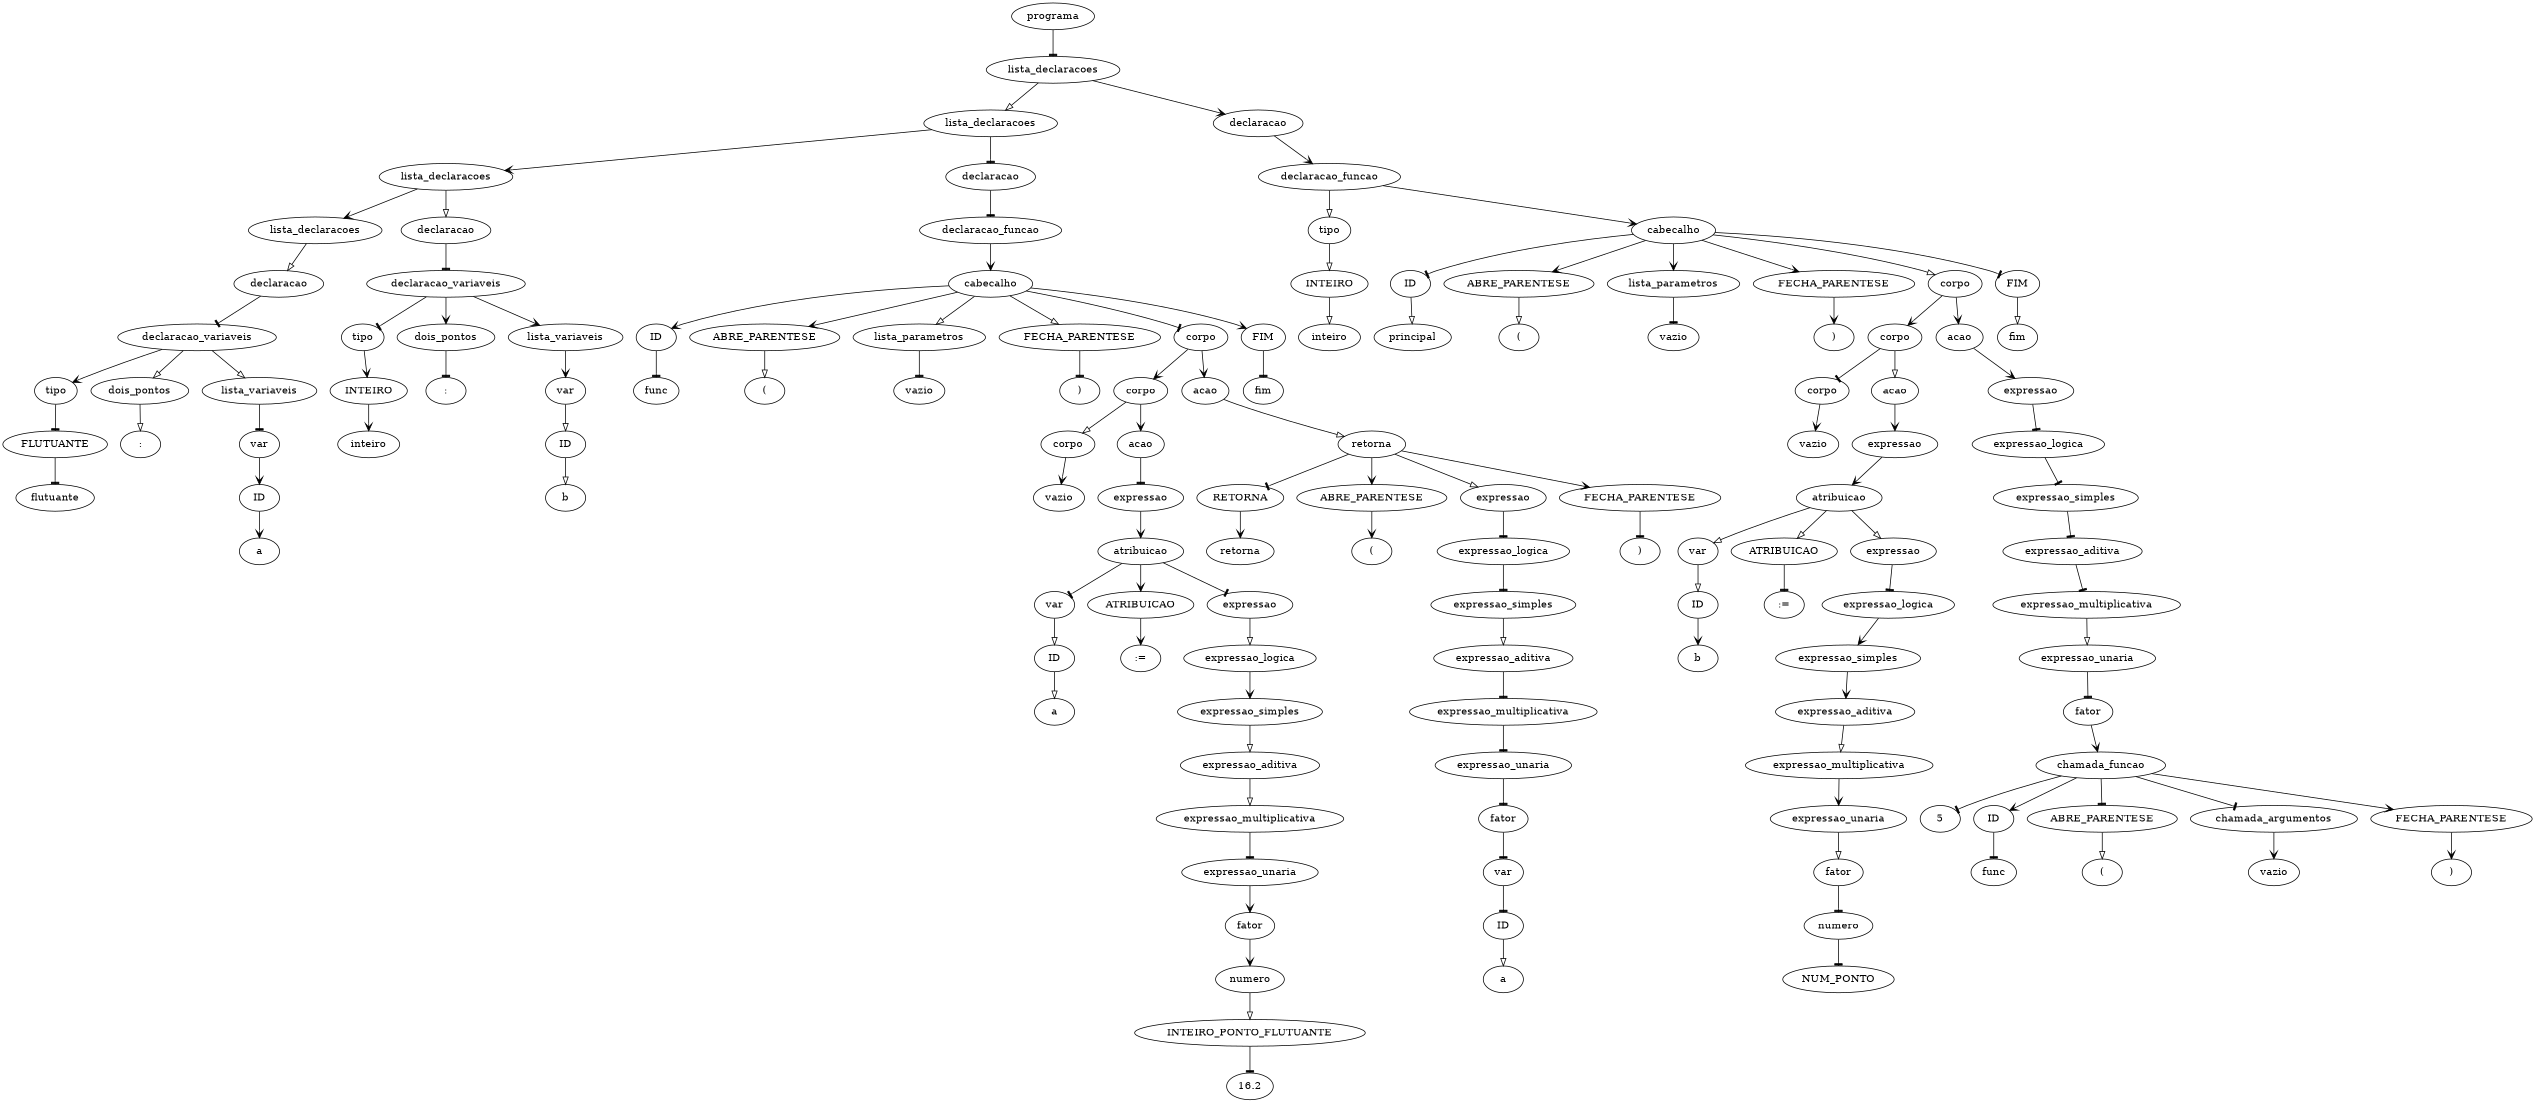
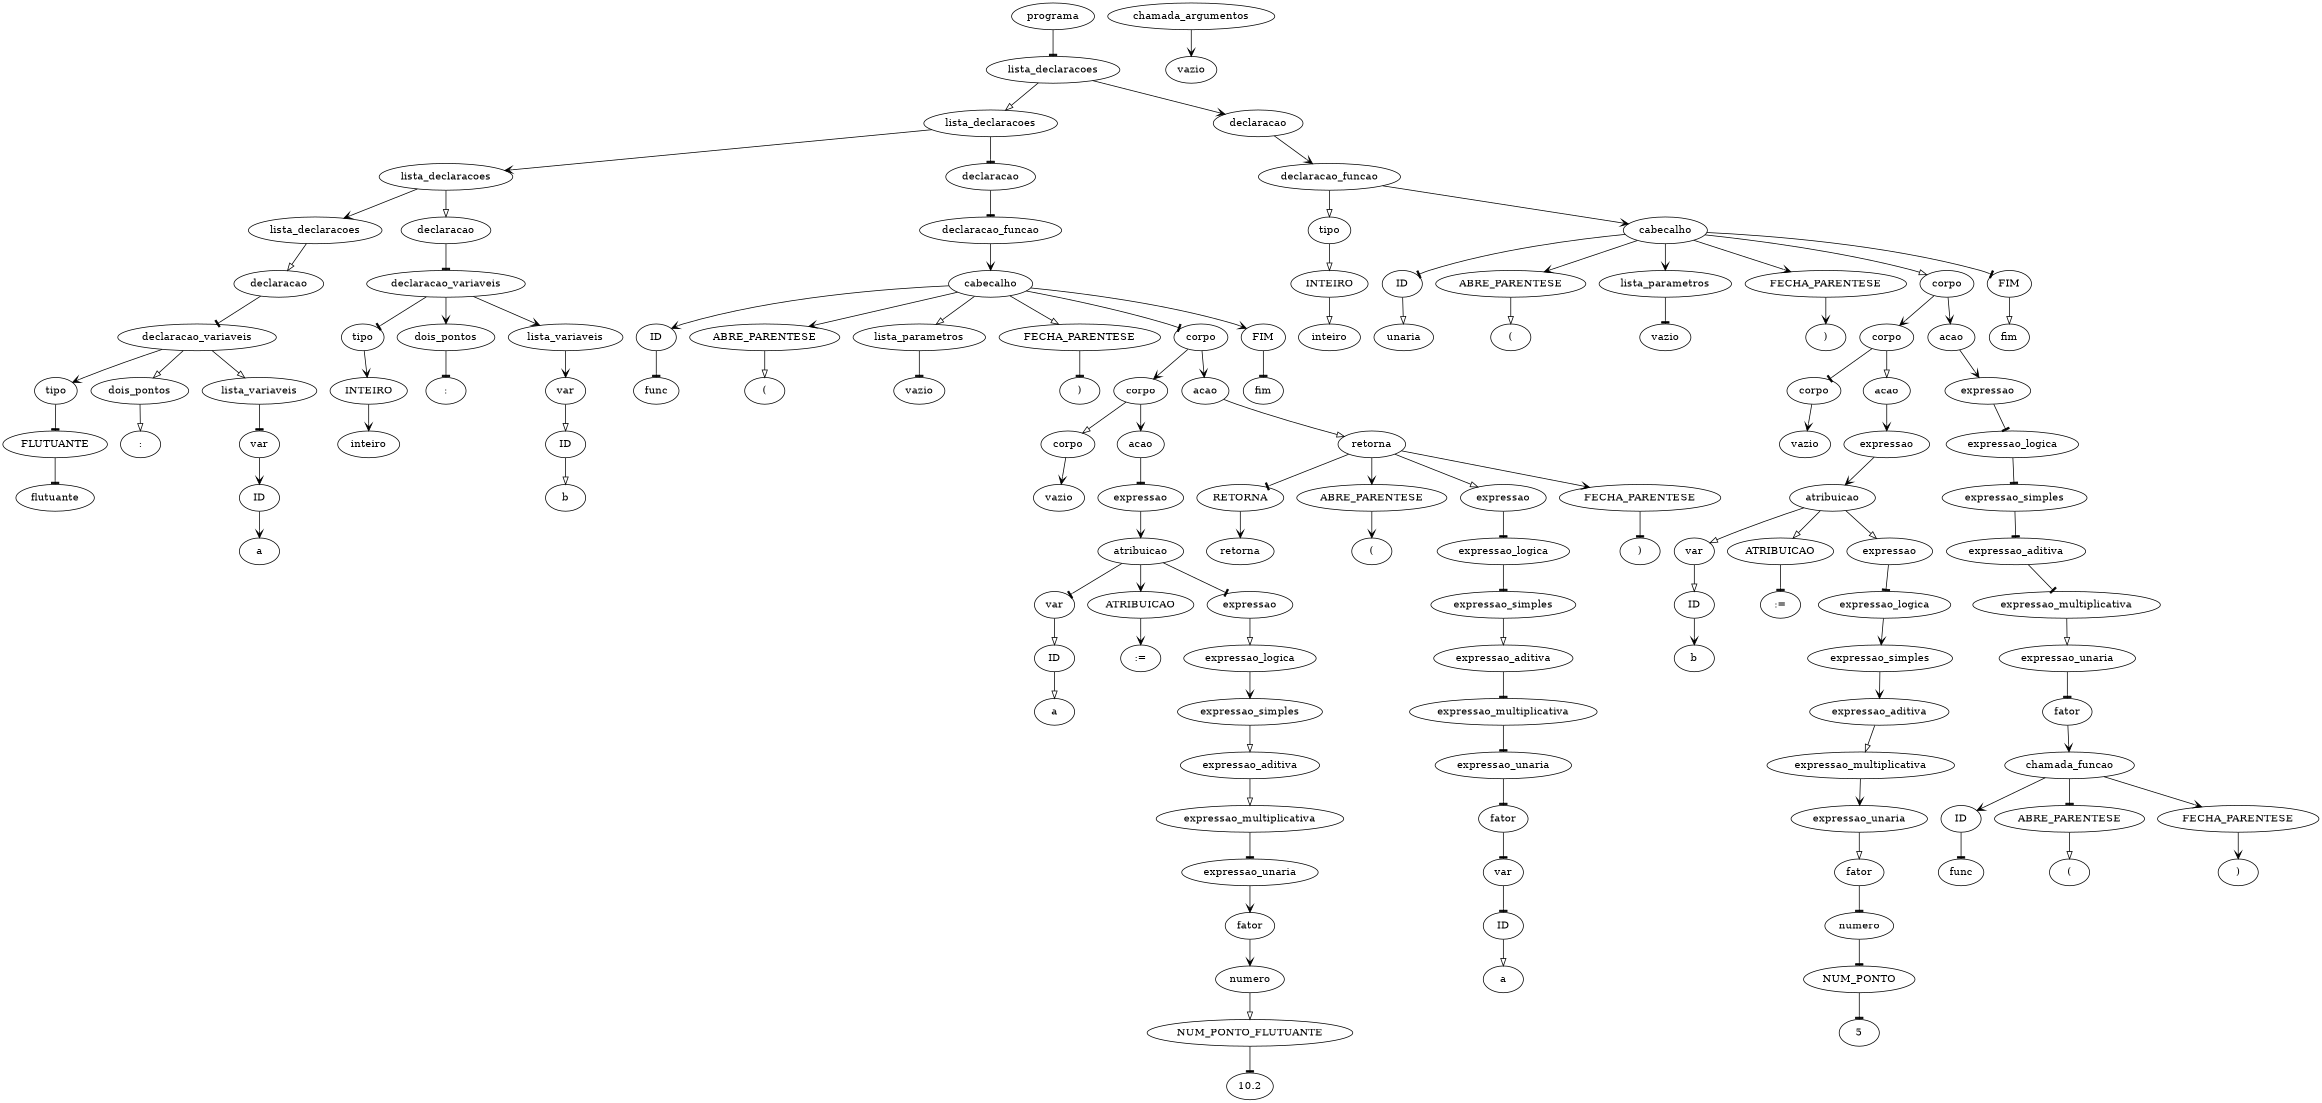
(1413, 337) -> (1404, 337)
(2010, 791) -> (1859, 1004)
(2184, 791) -> none
(1250, 1033) -> (1250, 1033)
(1250, 1086) -> (1250, 1086)
